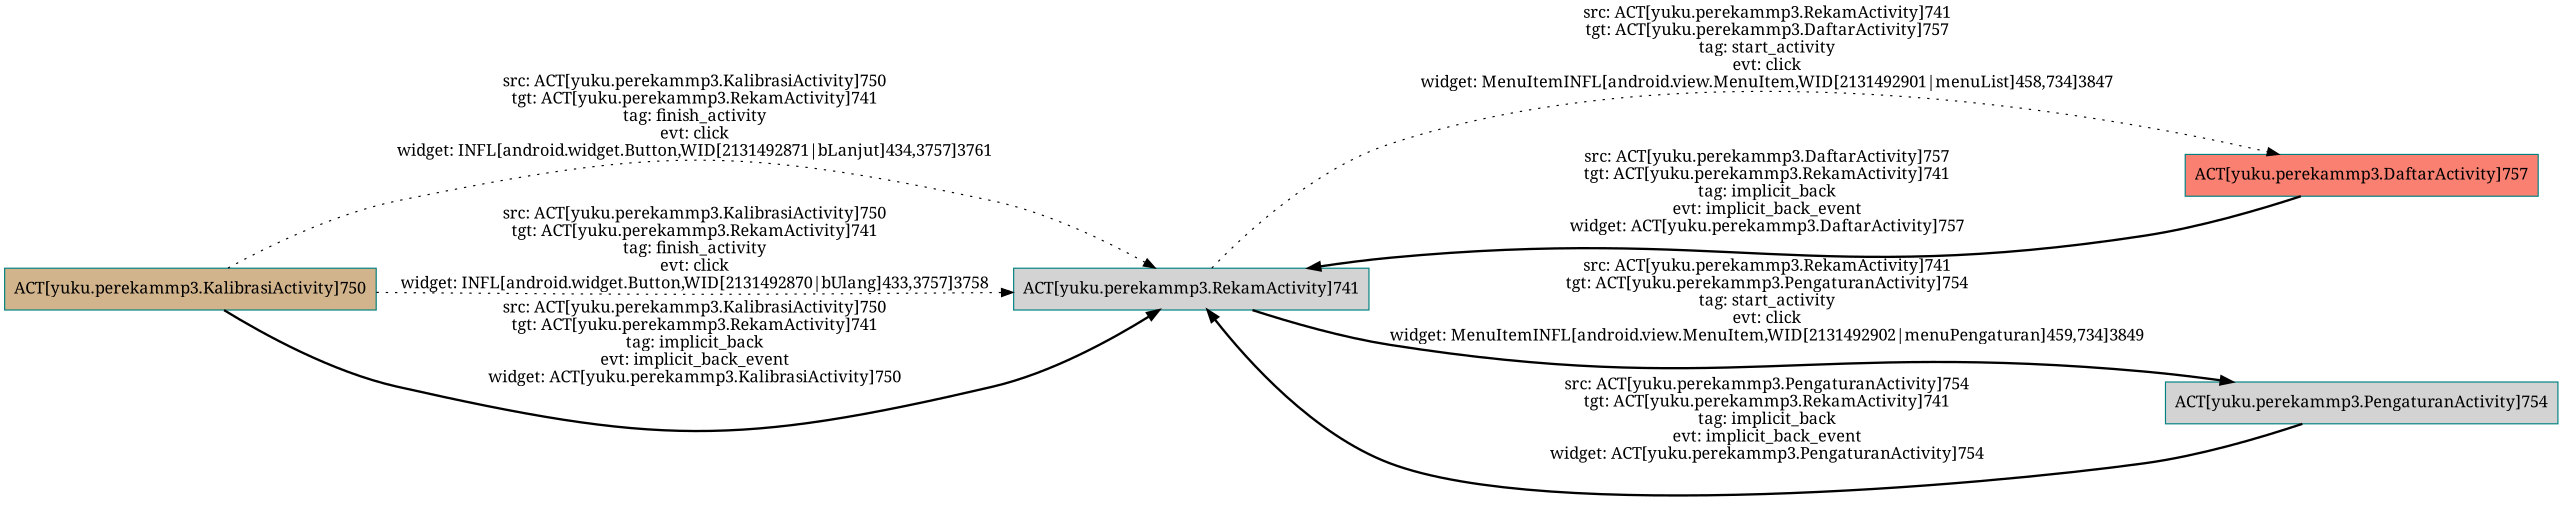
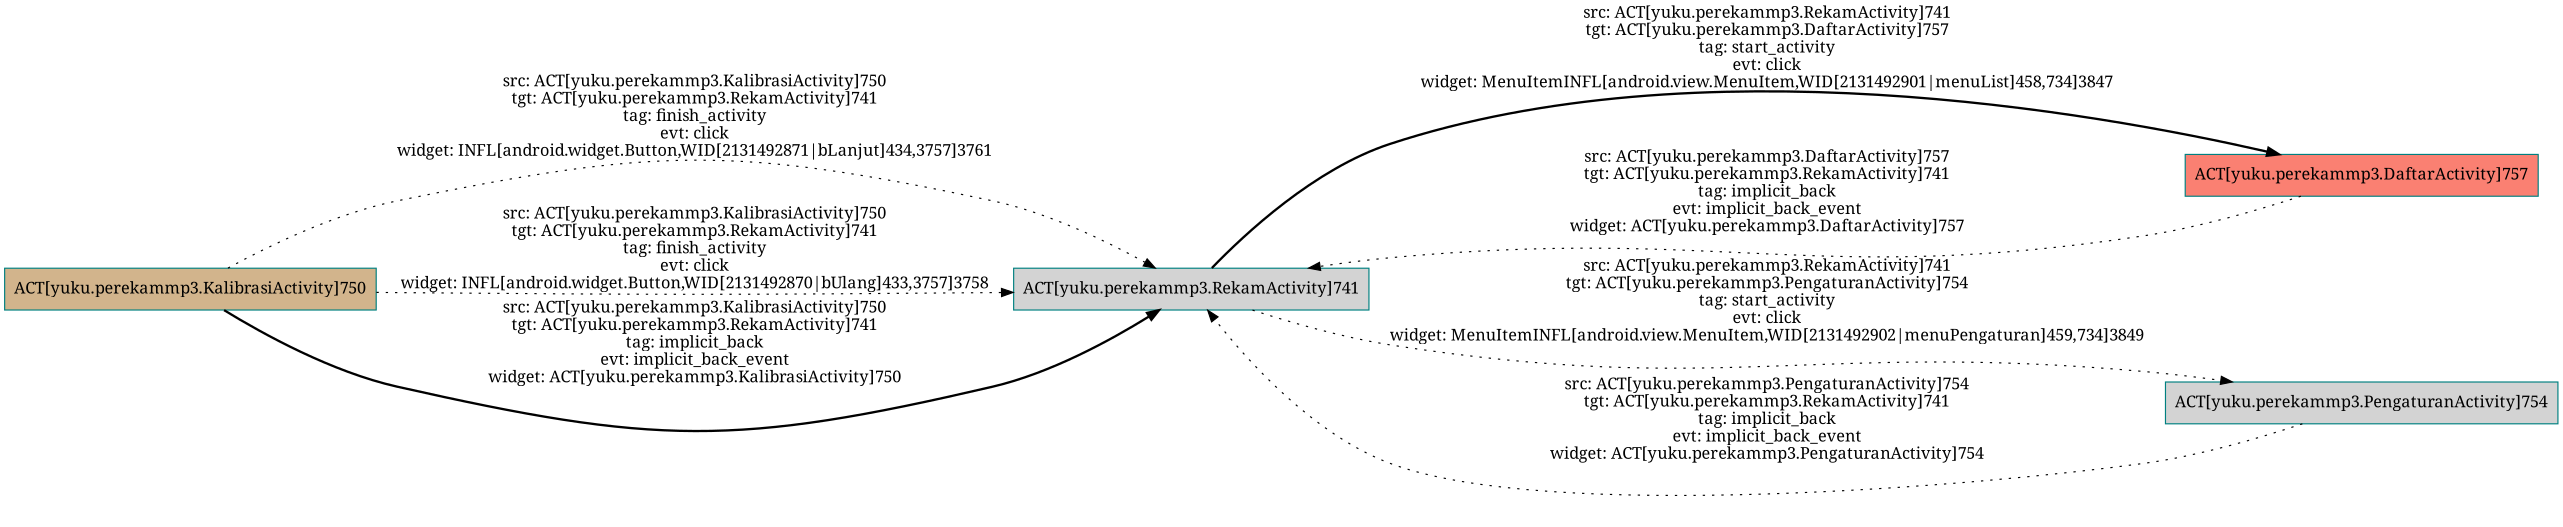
(1719, 93) -> (1719, 93)
(1813, 255) -> (1813, 255)
(1734, 367) -> (1734, 367)
(1733, 494) -> (1733, 494)
